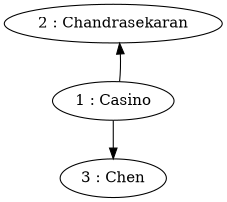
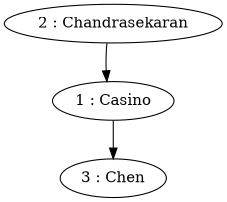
(120, 68) -> (106, 57)
